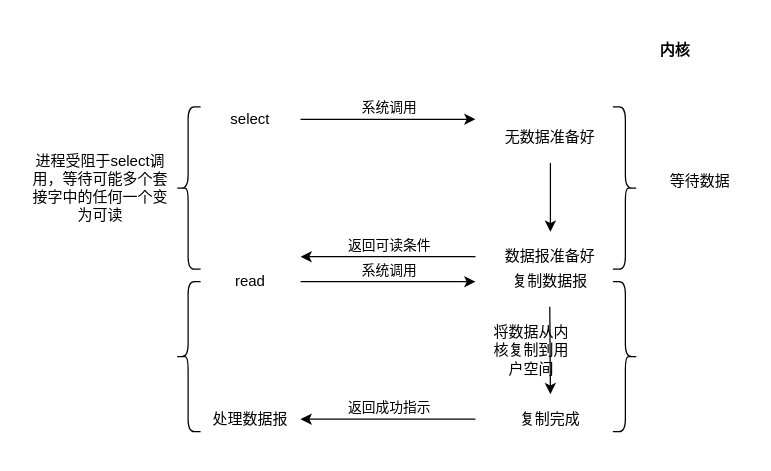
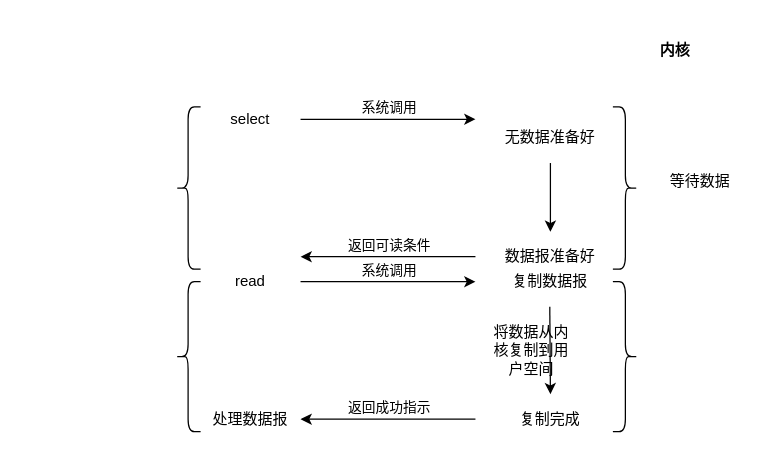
(101, 188) -> none
